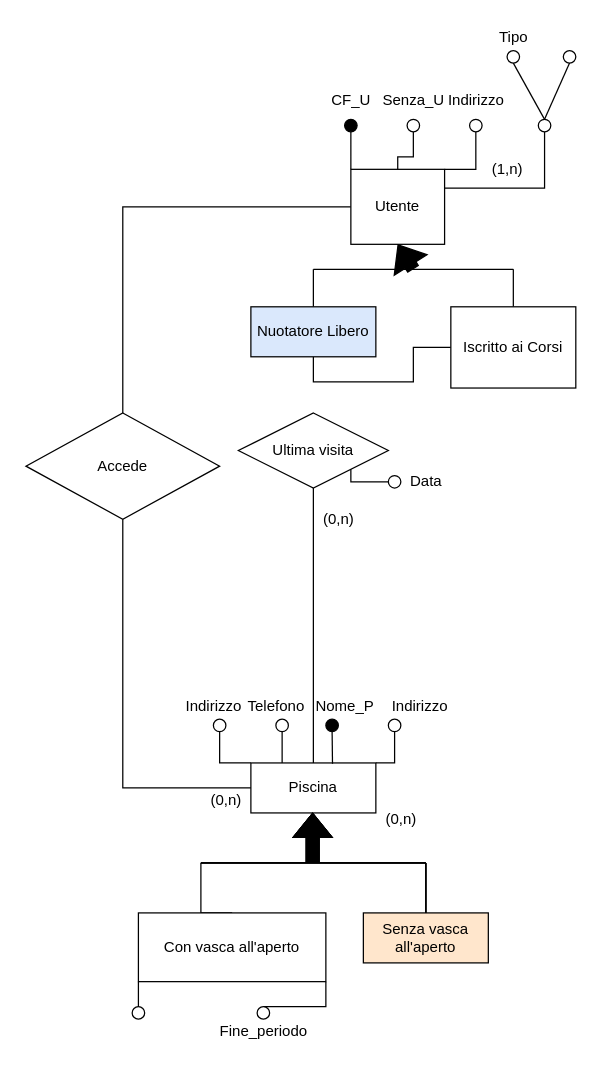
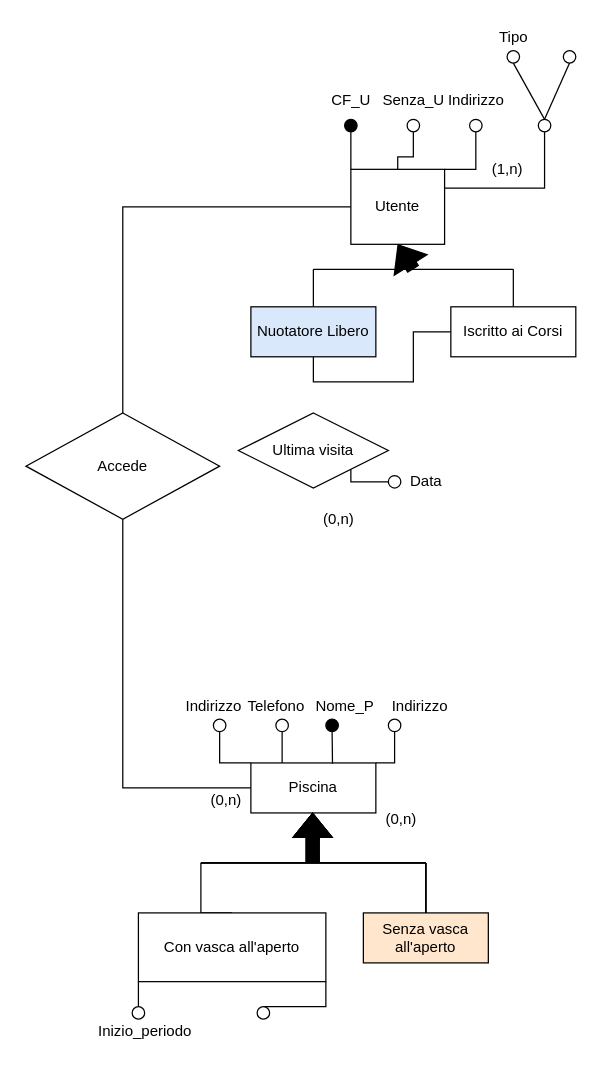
(513, 348) -> (513, 332)
(313, 625) -> none
none -> (144, 1032)
(263, 1032) -> none
